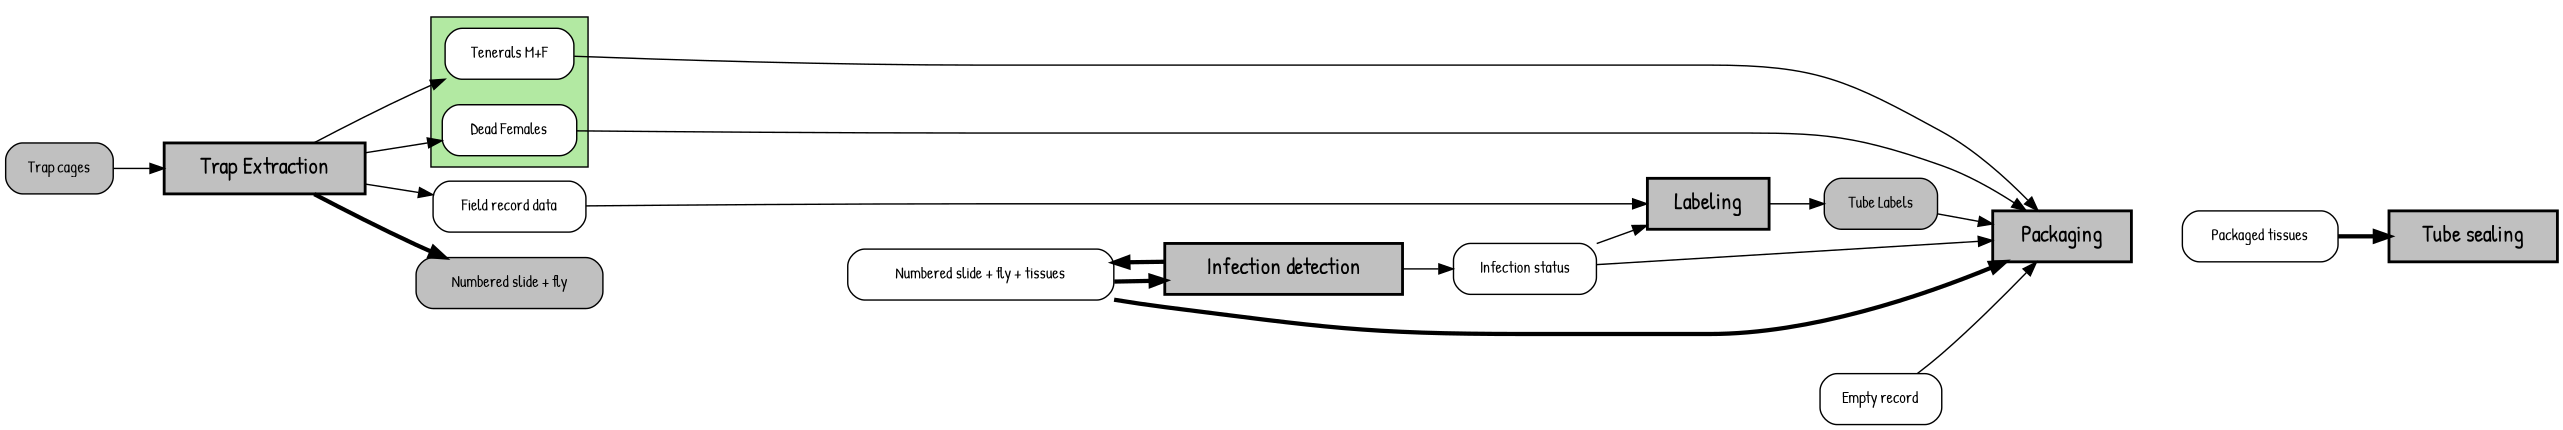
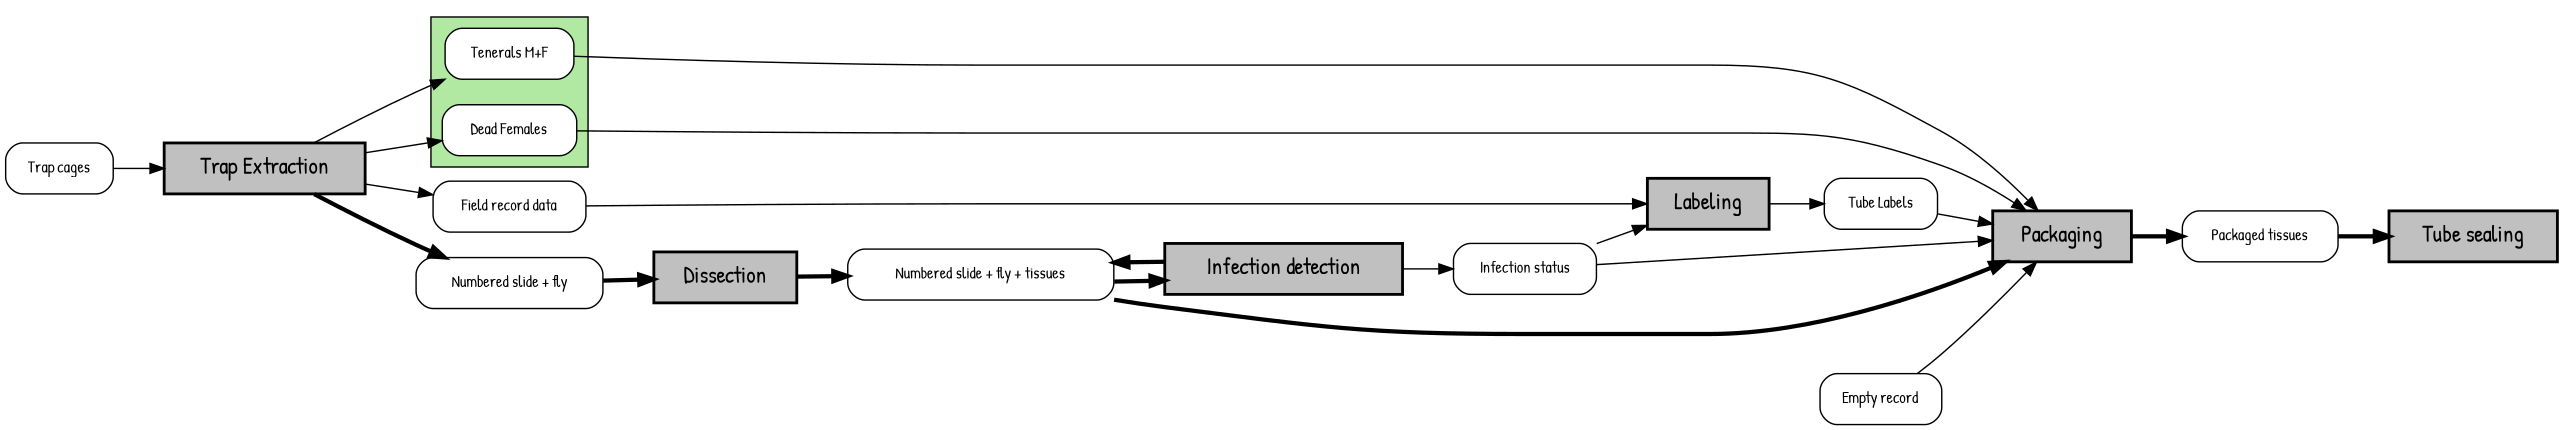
(59, 168) -> (59, 168)
(1881, 204) -> (1881, 204)
none -> (2150, 236)
none -> (725, 277)
(510, 283) -> (510, 283)
